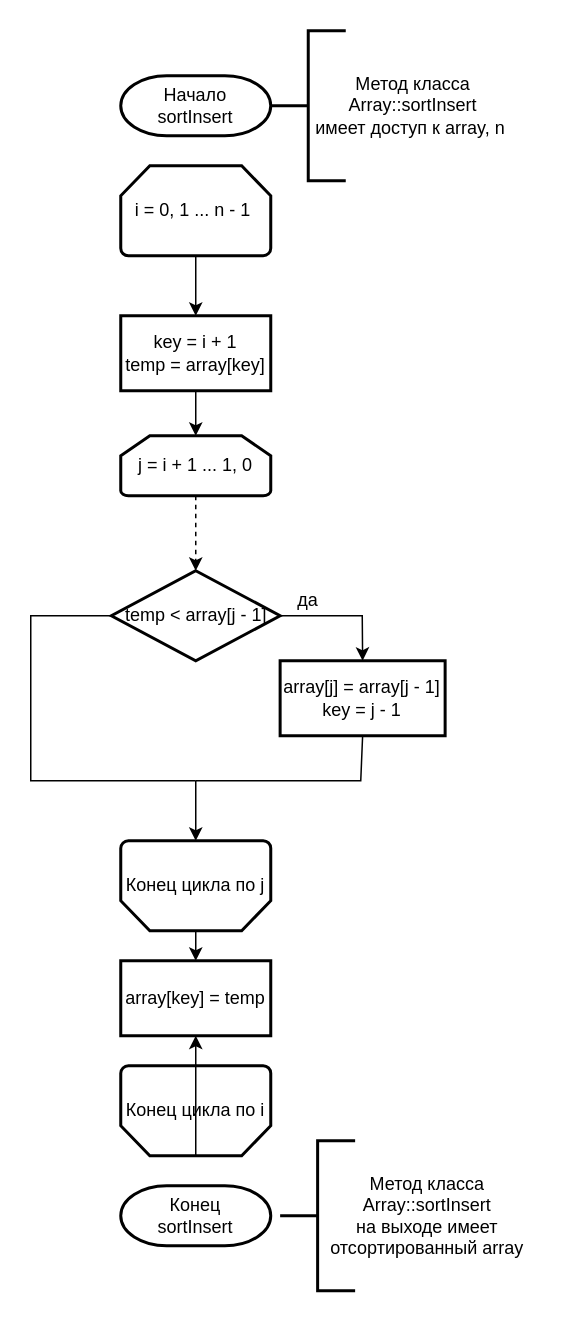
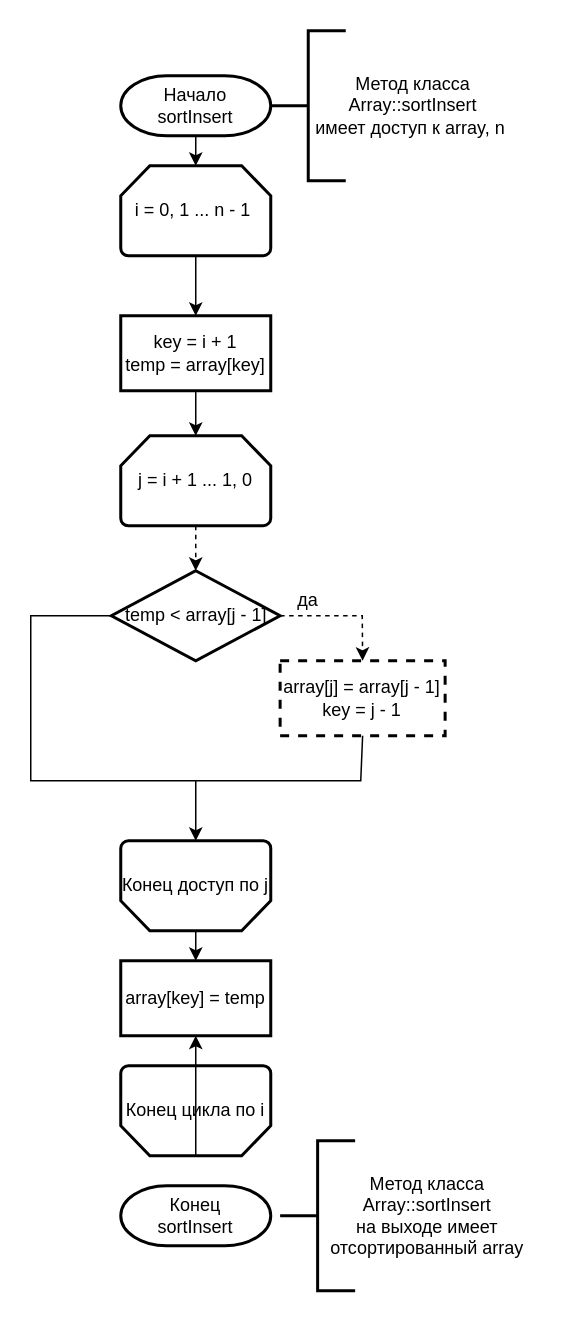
none -> (196, 146)
(196, 466) -> (196, 481)
(340, 616) -> (340, 616)
(363, 698) -> (363, 698)
(196, 886) -> (196, 886)
